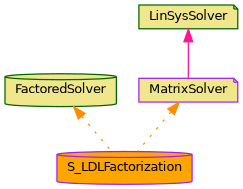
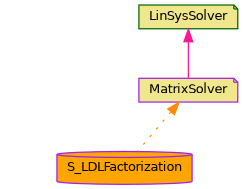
(61, 90) -> none
